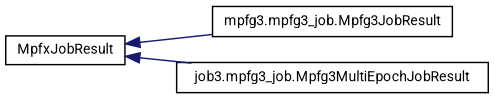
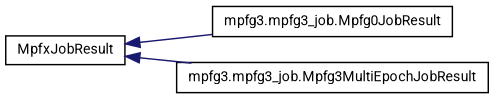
(332, 22) -> (332, 22)
(332, 78) -> (332, 78)
